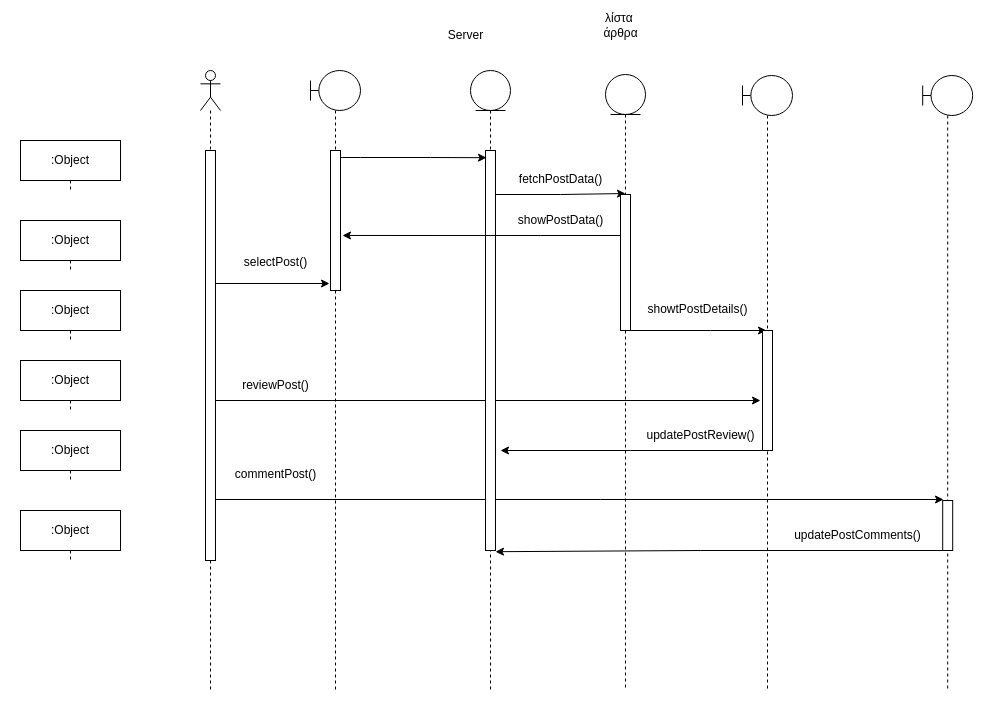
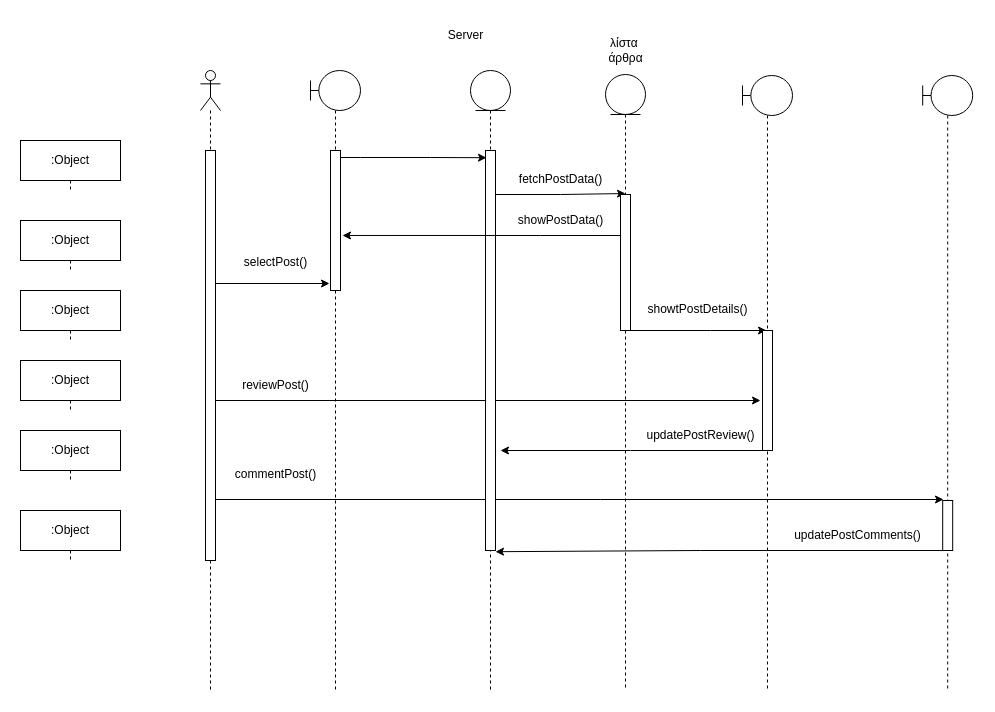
(621, 26) -> (626, 51)
